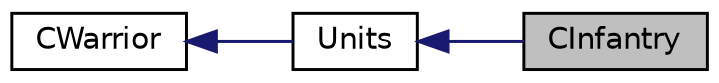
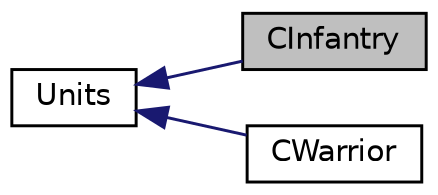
(255, 41) -> (207, 126)
